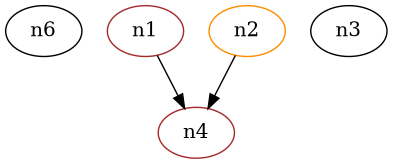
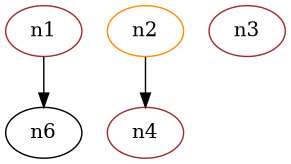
(349, 31) -> (247, 31)
(168, 76) -> (44, 75)
